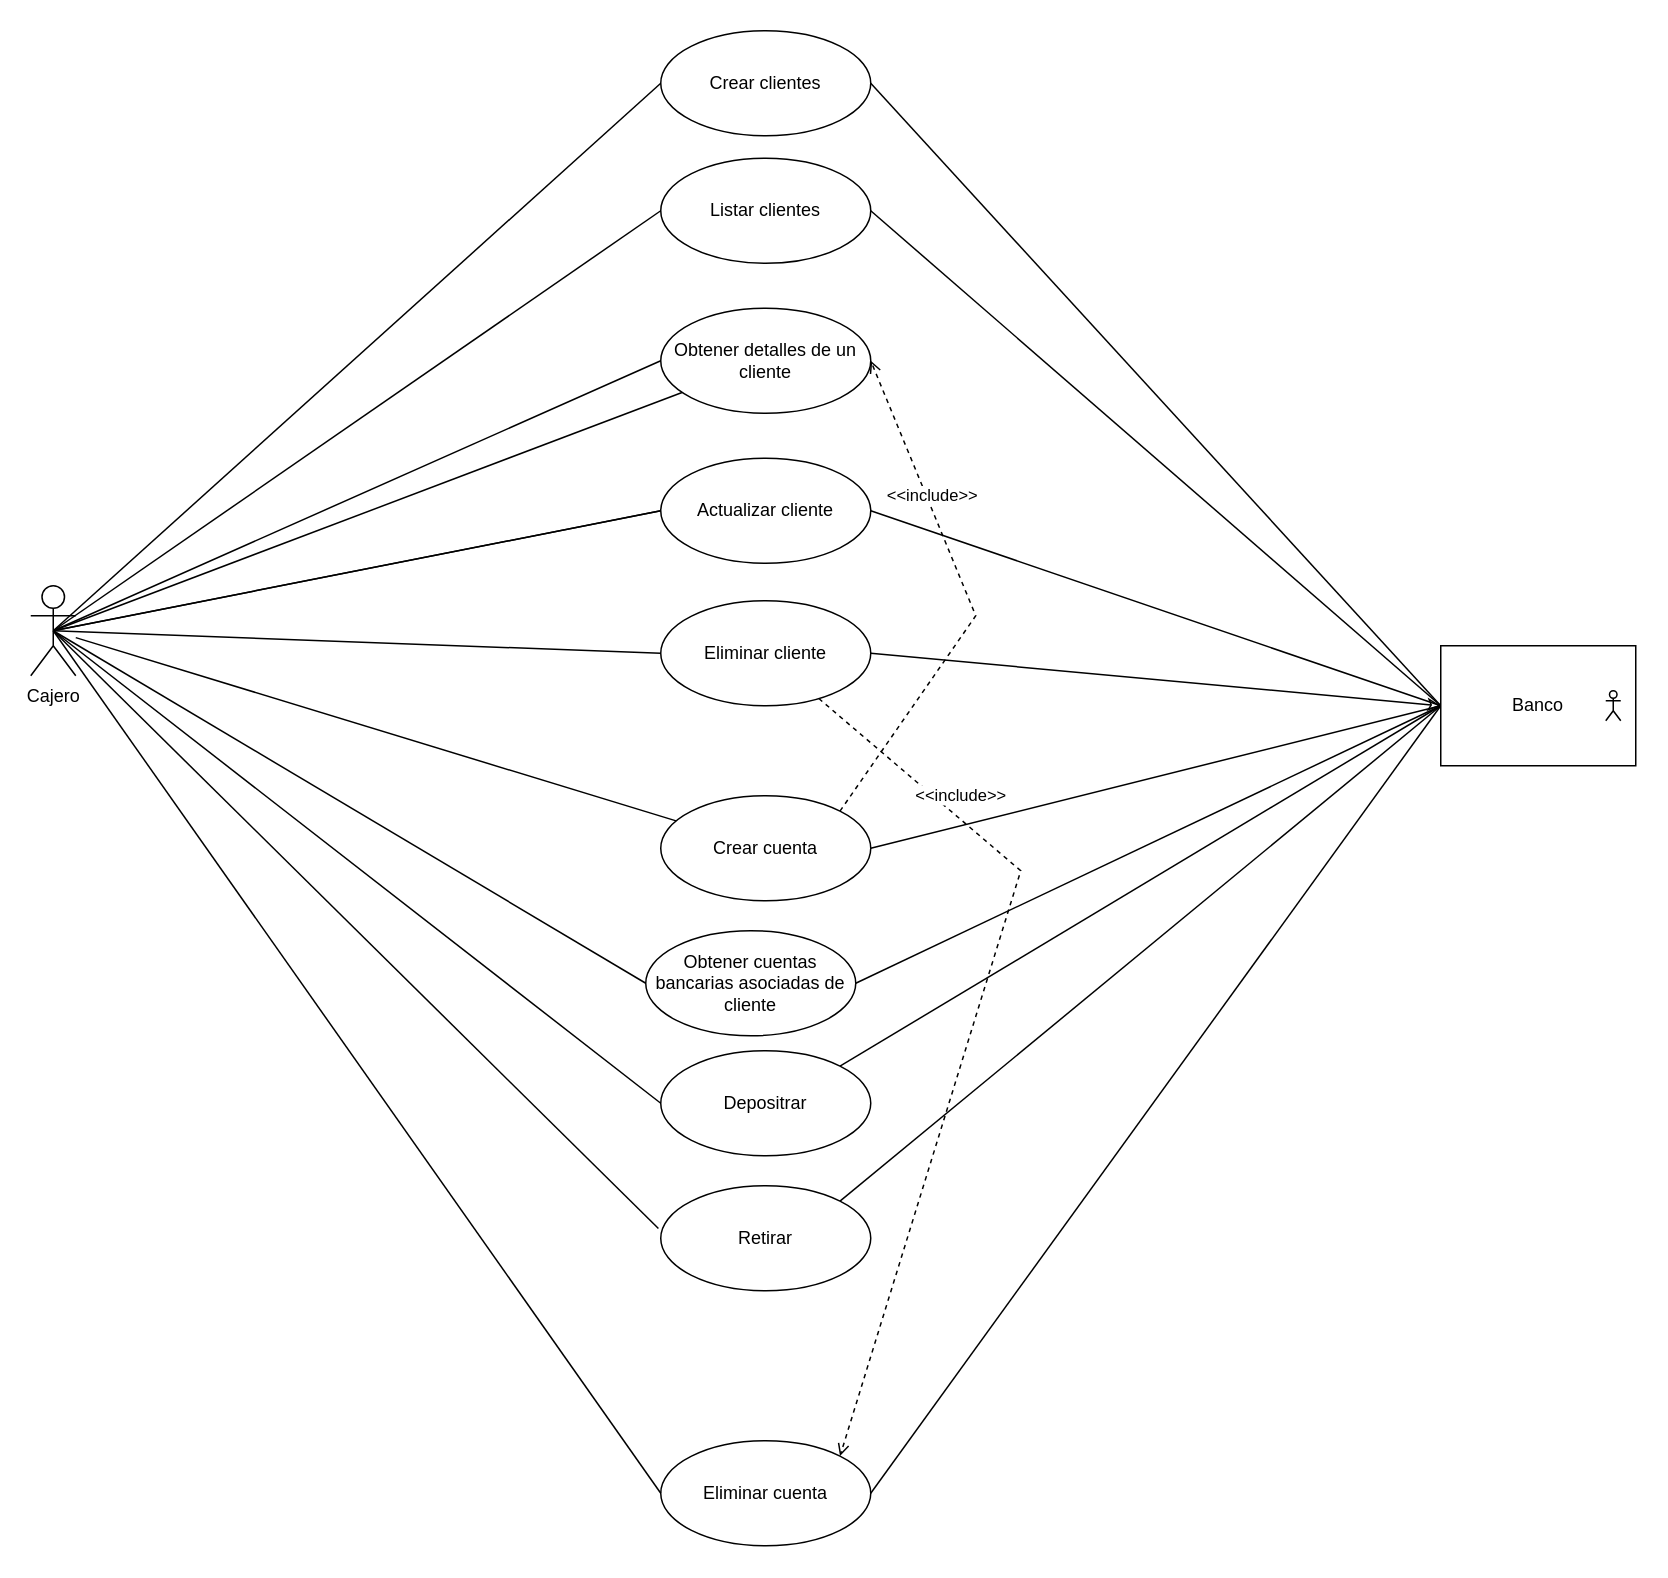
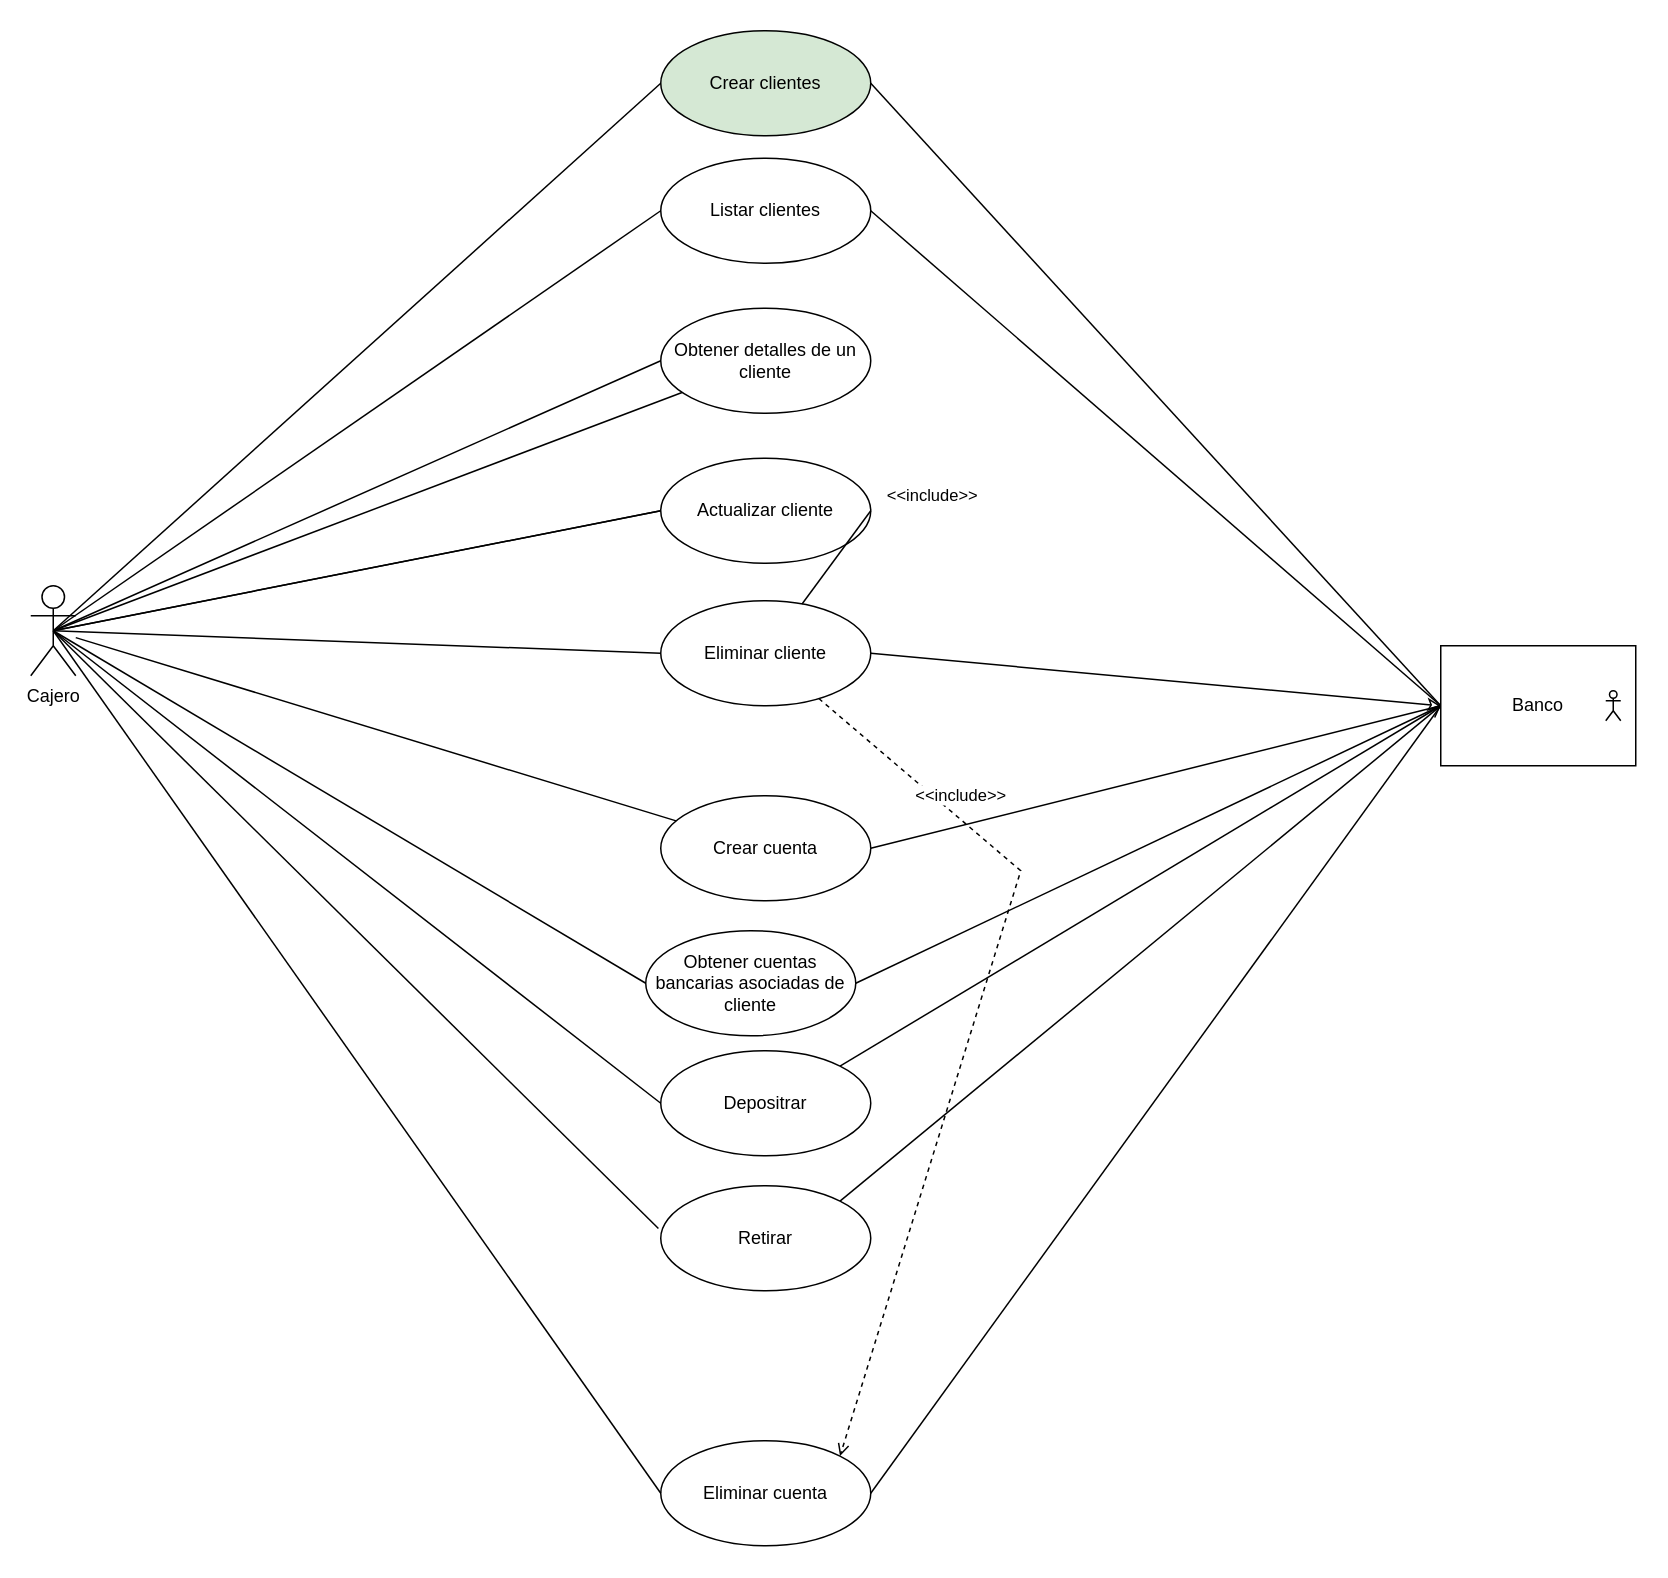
(766, 83) -> (766, 83)
(1153, 607) -> (837, 557)
(942, 664) -> none
(984, 1082) -> (984, 1082)
